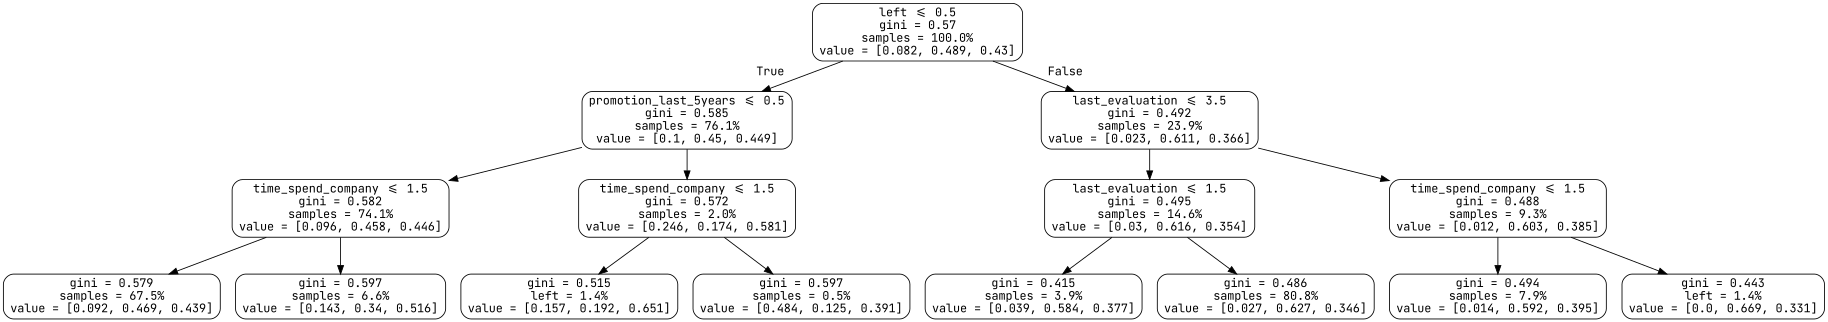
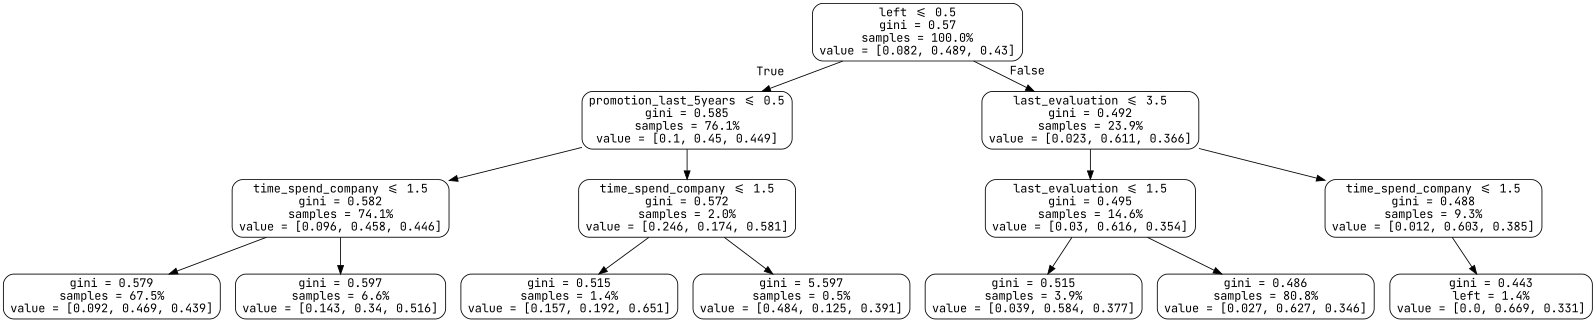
(569, 297) -> (569, 297)
(801, 297) -> (801, 297)
(1034, 297) -> (1034, 297)
(1498, 297) -> none
